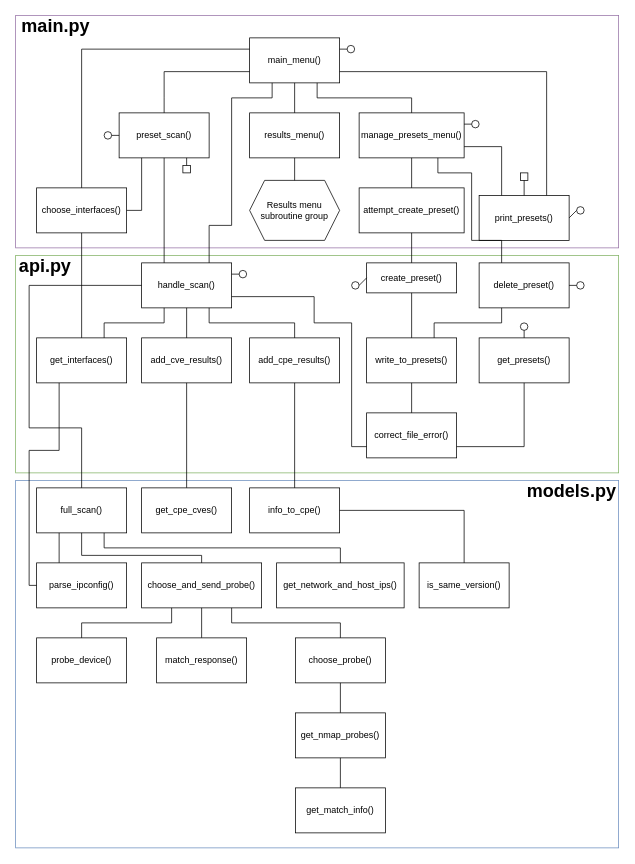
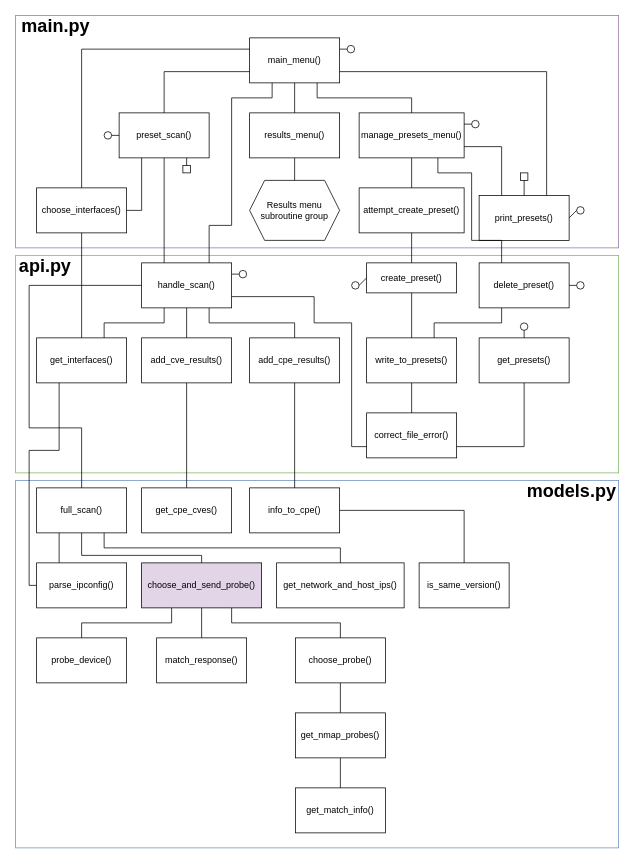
(201, 585) -> (201, 585)
